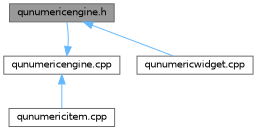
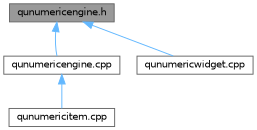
(68, 34) -> (56, 44)
